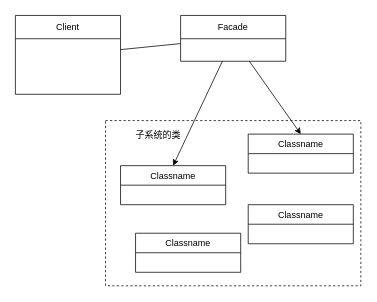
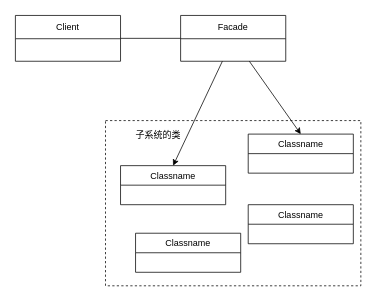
(68, 55) -> (68, 38)
